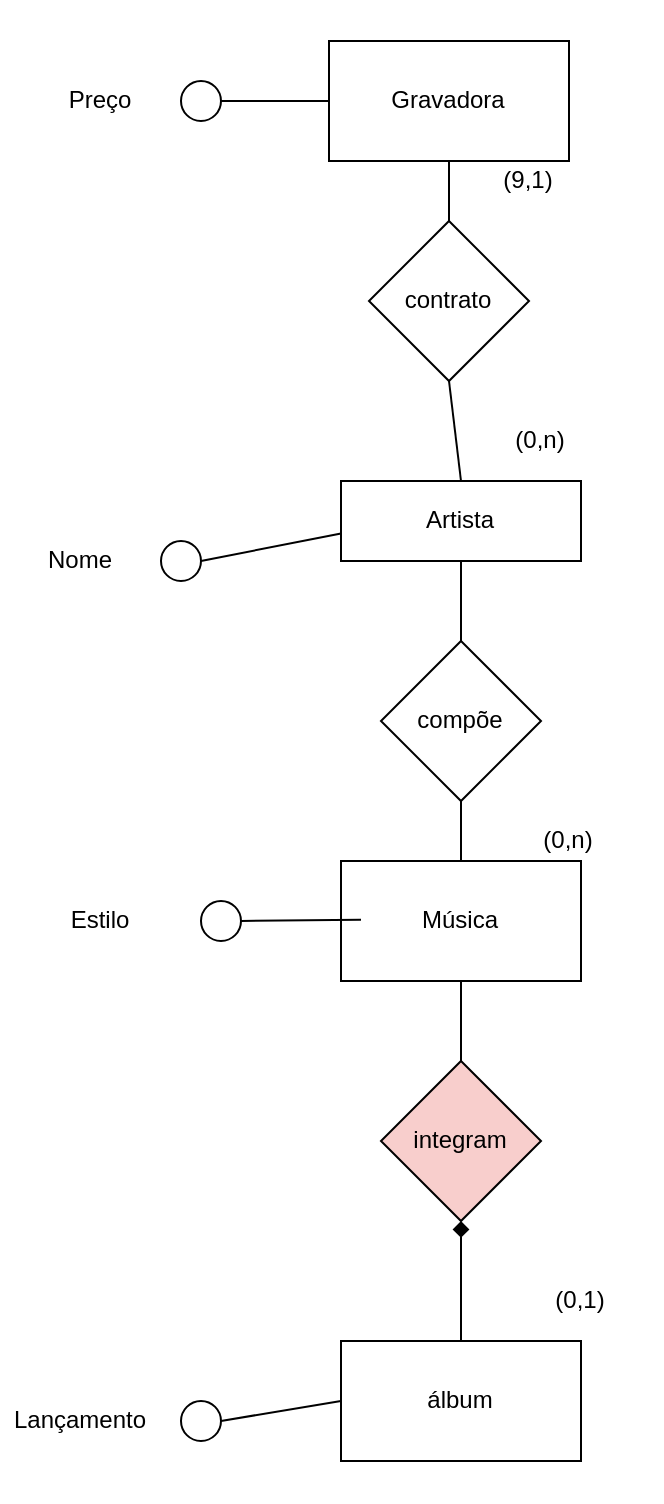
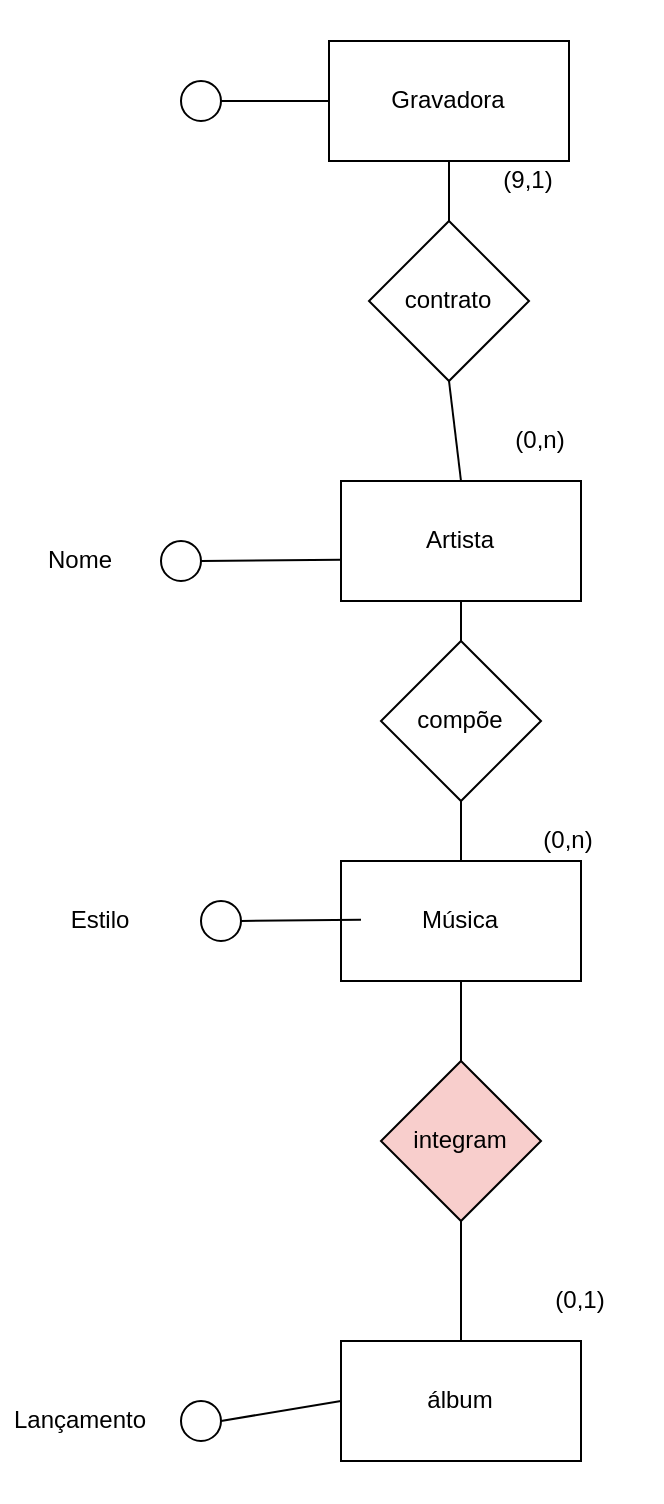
(101, 101) -> none
(461, 521) -> (461, 541)
(461, 1237) -> (461, 1229)
